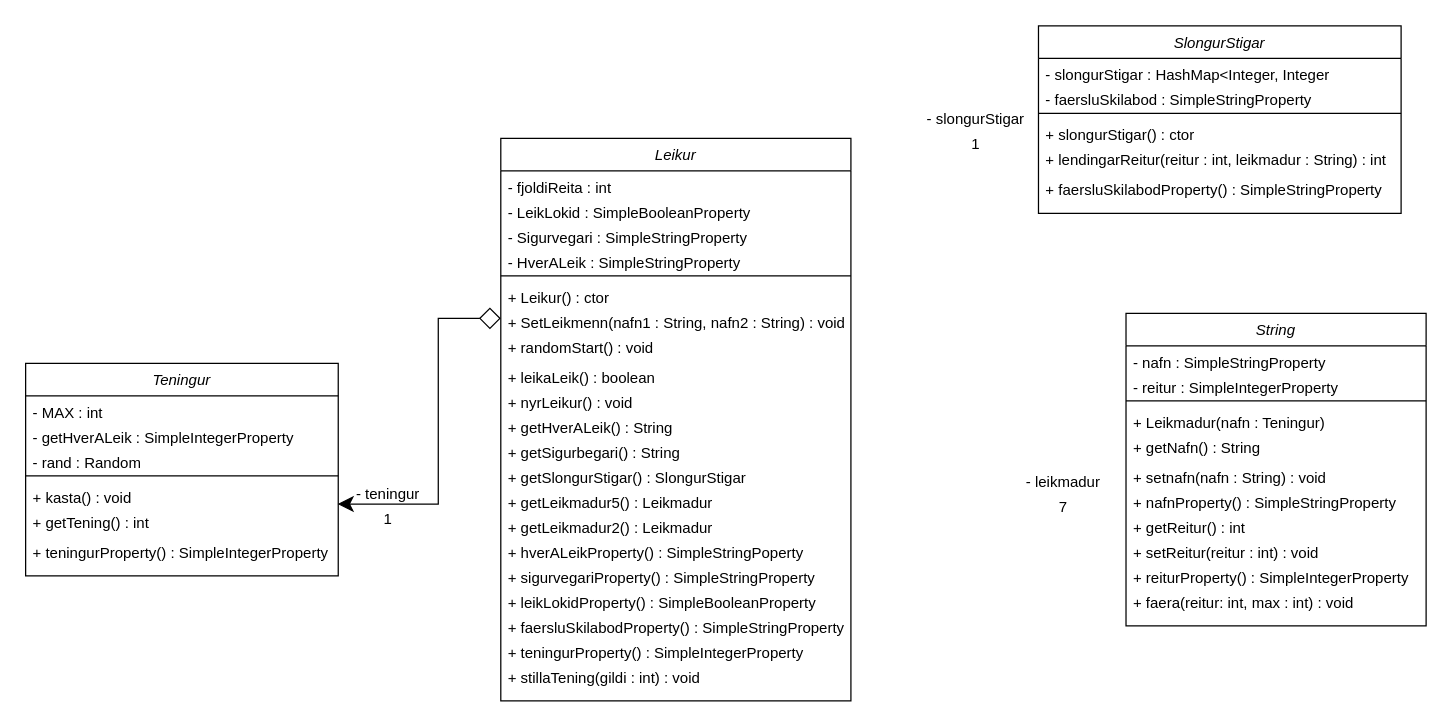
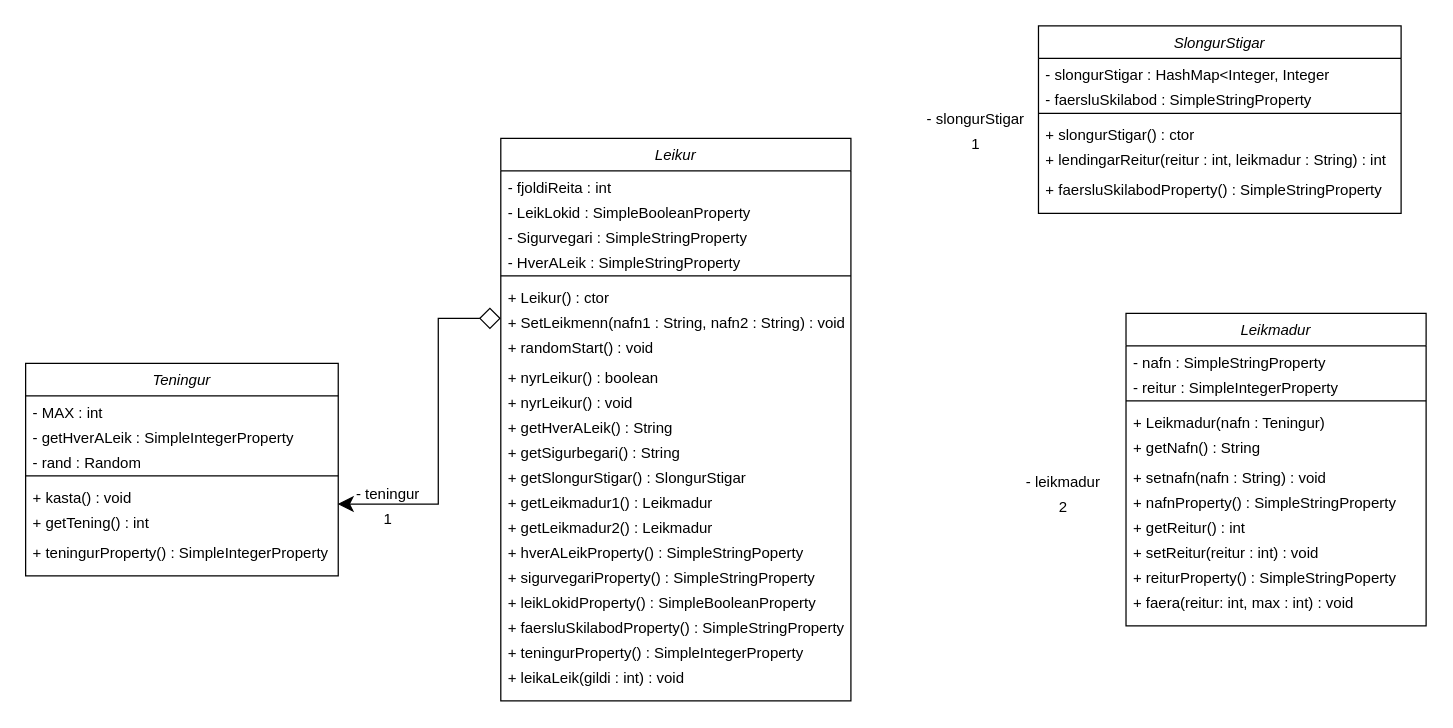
(1275, 330) -> (1275, 330)
(589, 378) -> (592, 378)
(618, 503) -> (618, 503)
(1063, 507) -> (1063, 507)
(1295, 578) -> (1285, 578)
(619, 678) -> (608, 678)
